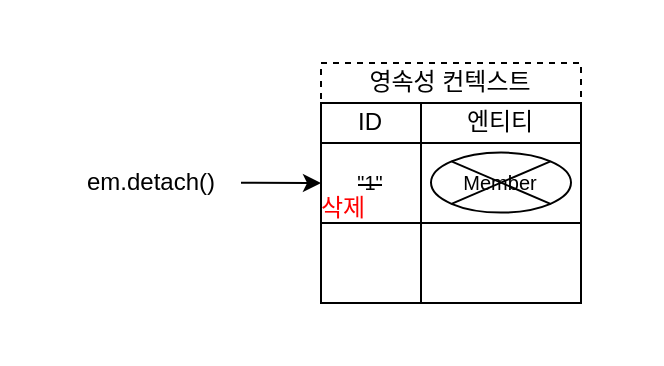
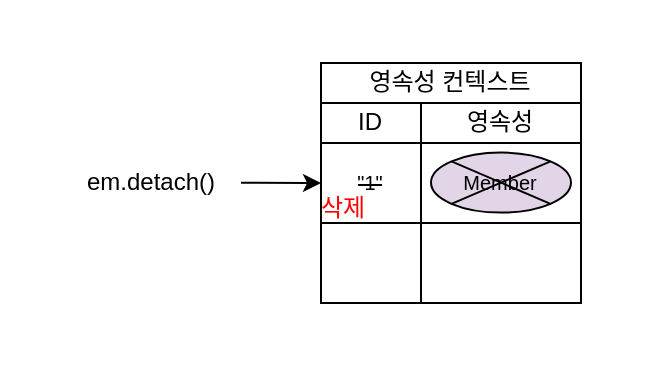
(451, 83) -> (451, 83)
(501, 123) -> (501, 123)
(501, 183) -> (501, 183)
